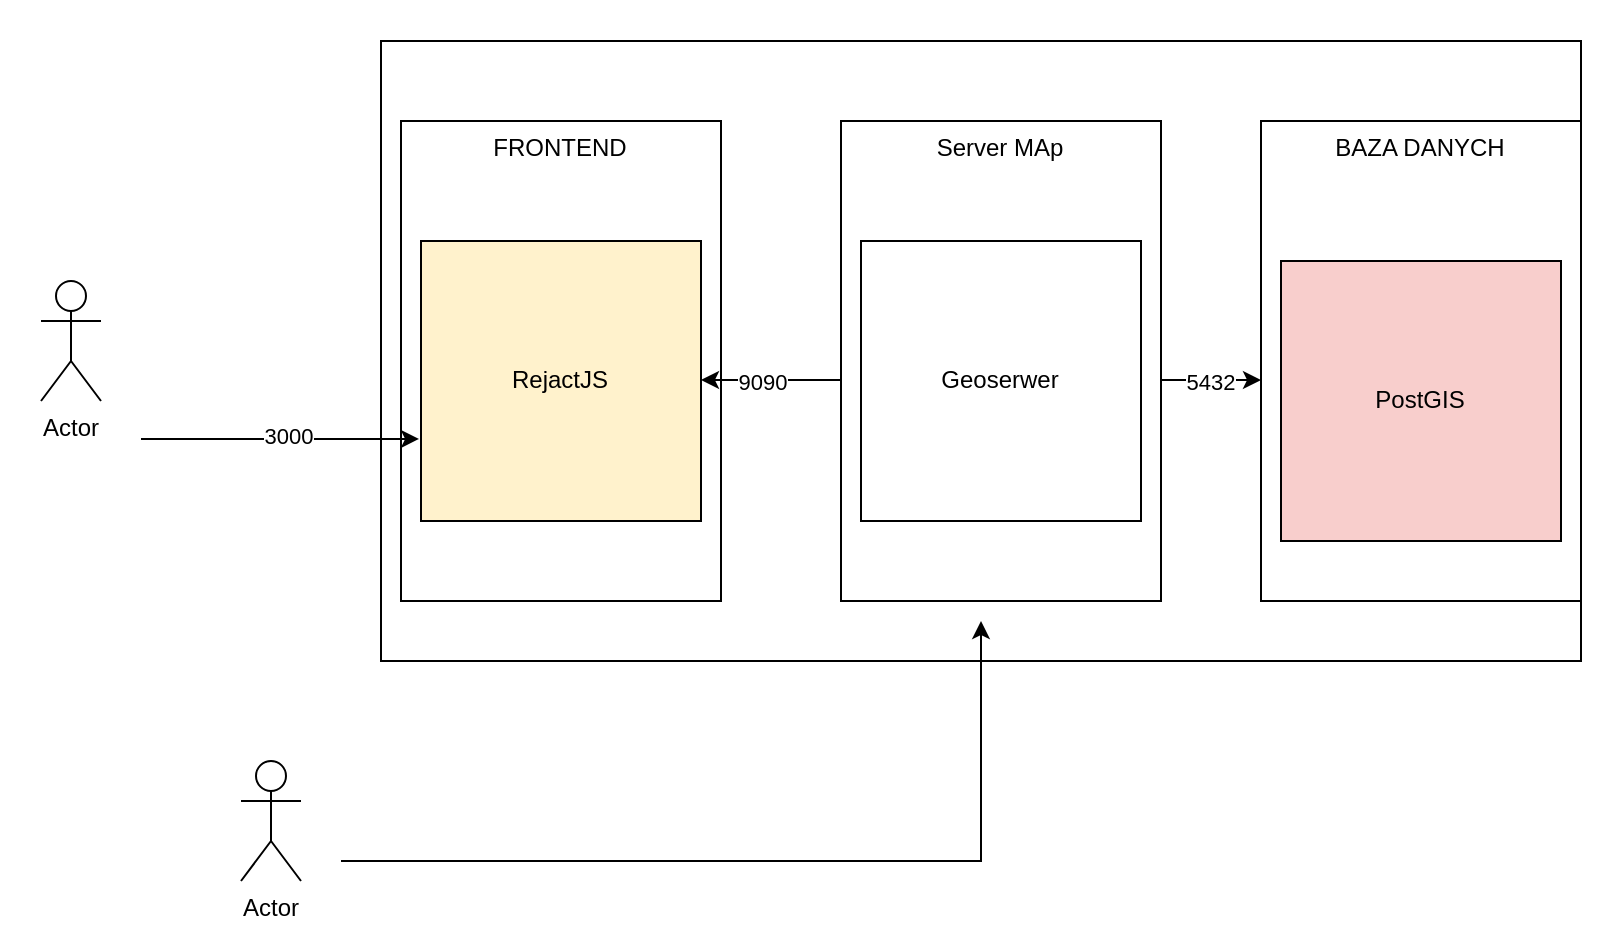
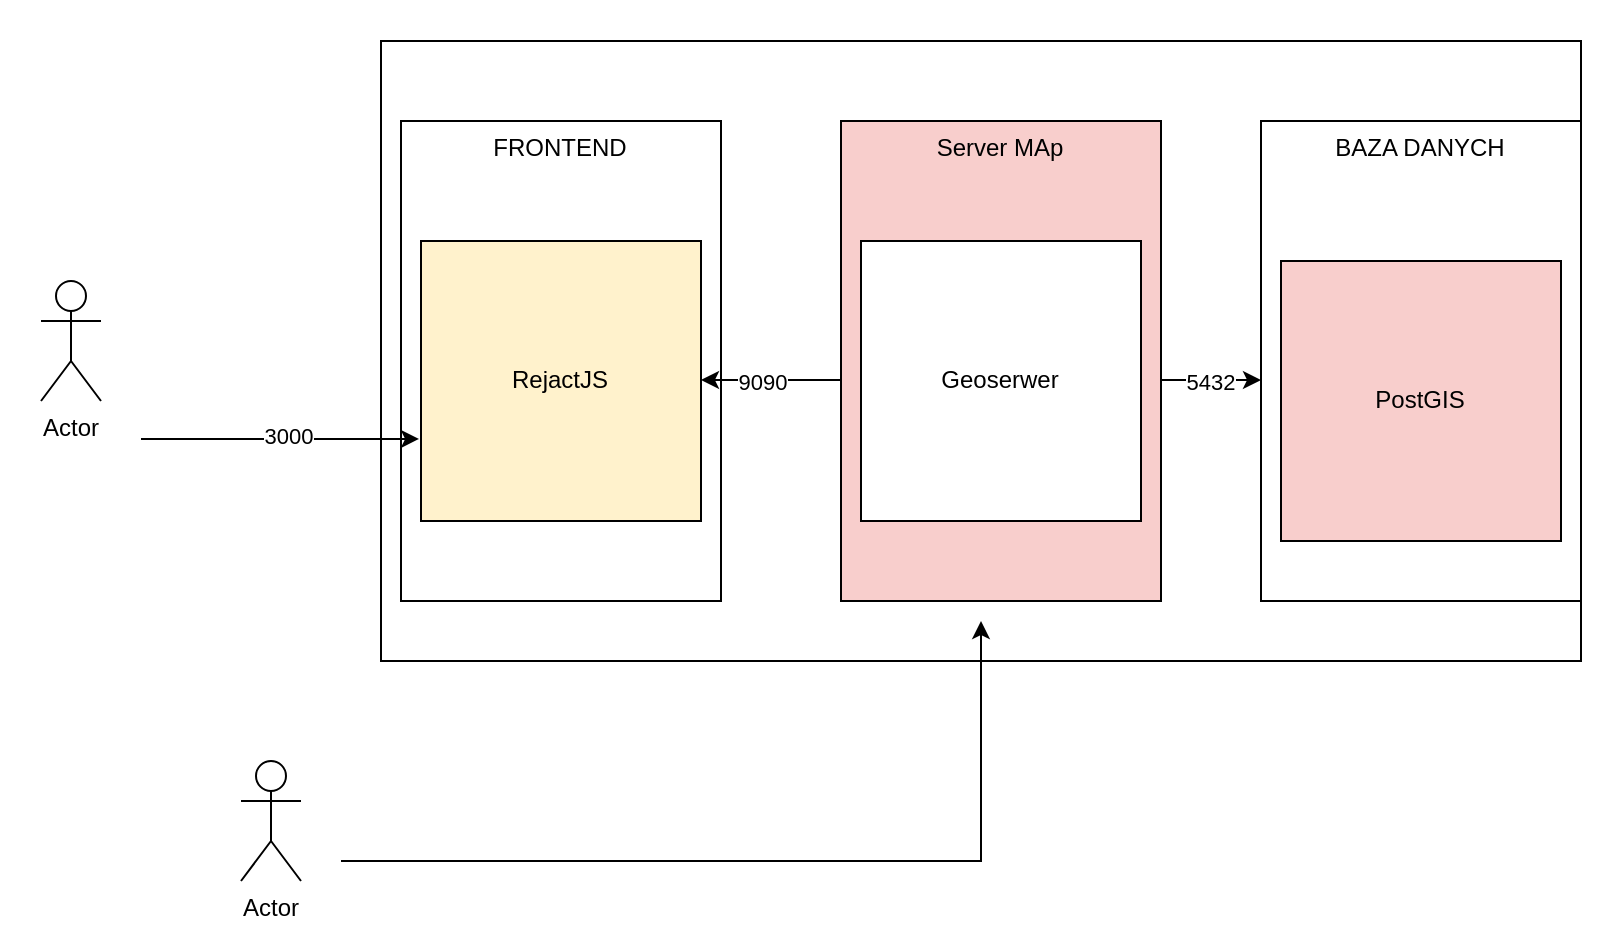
(1001, 149) -> (1001, 149)
